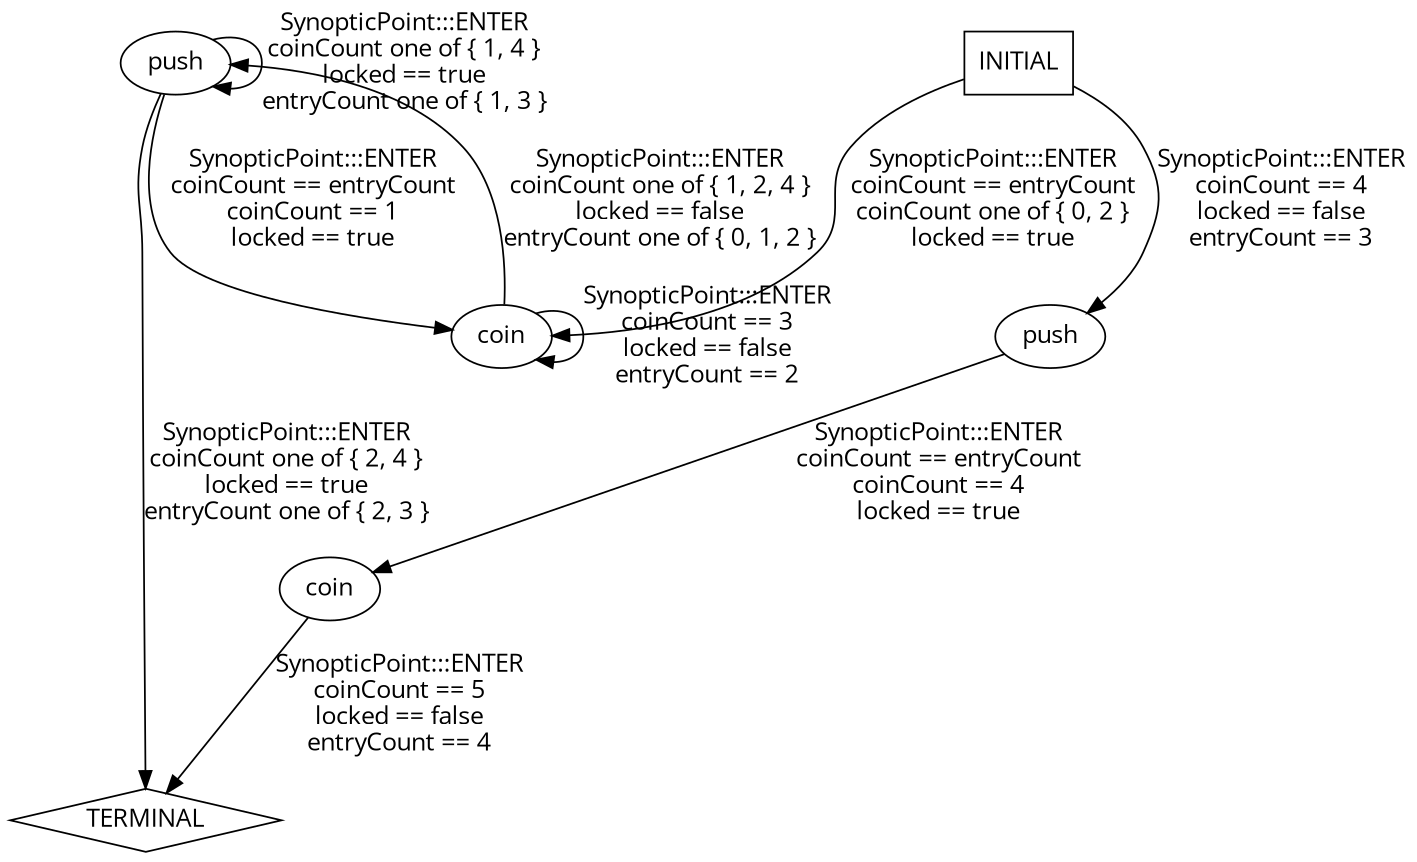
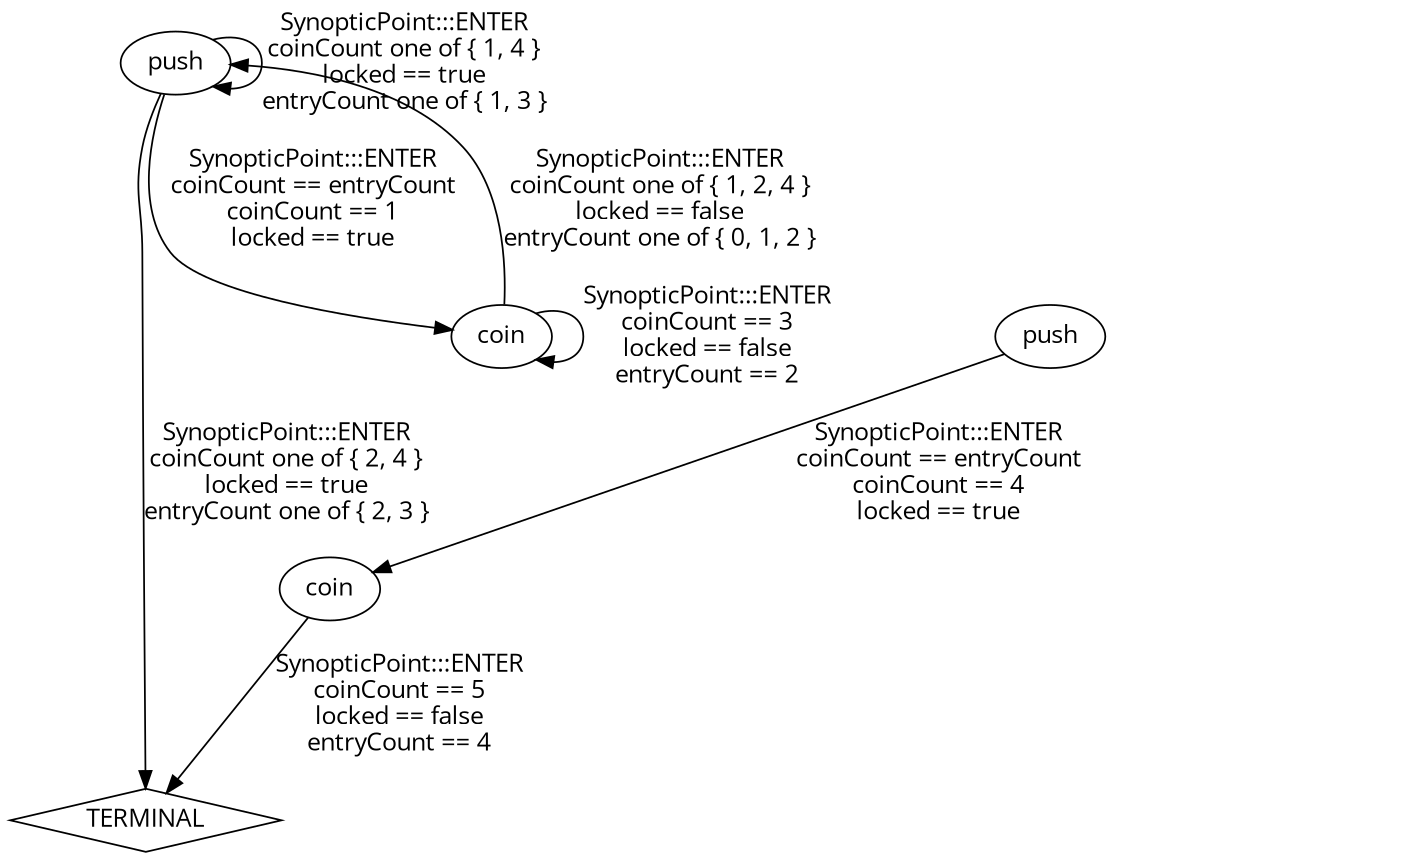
(1019, 63) -> none
